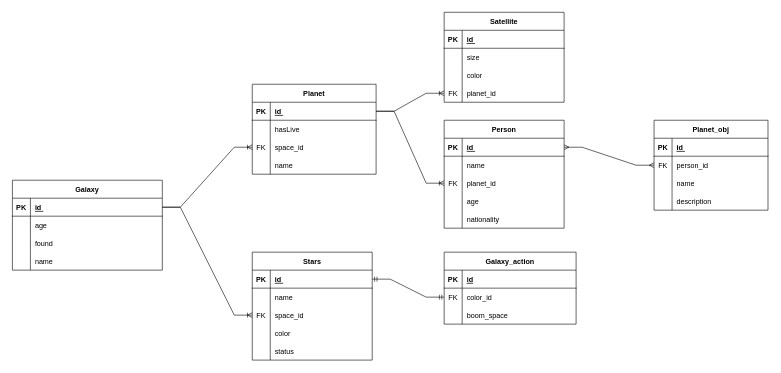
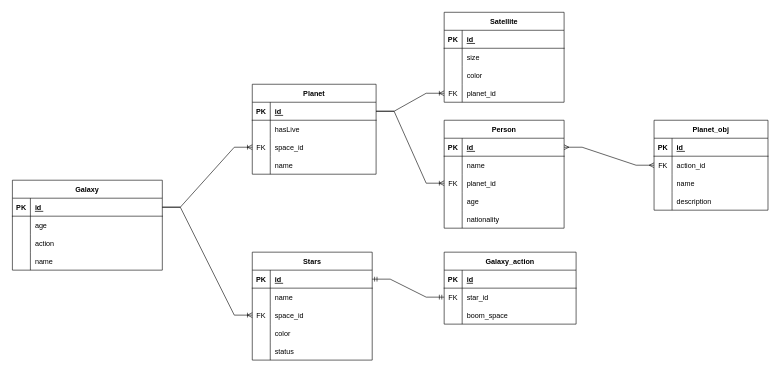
(694, 166) -> (693, 166)
(45, 244) -> (46, 244)
(481, 298) -> (480, 298)
